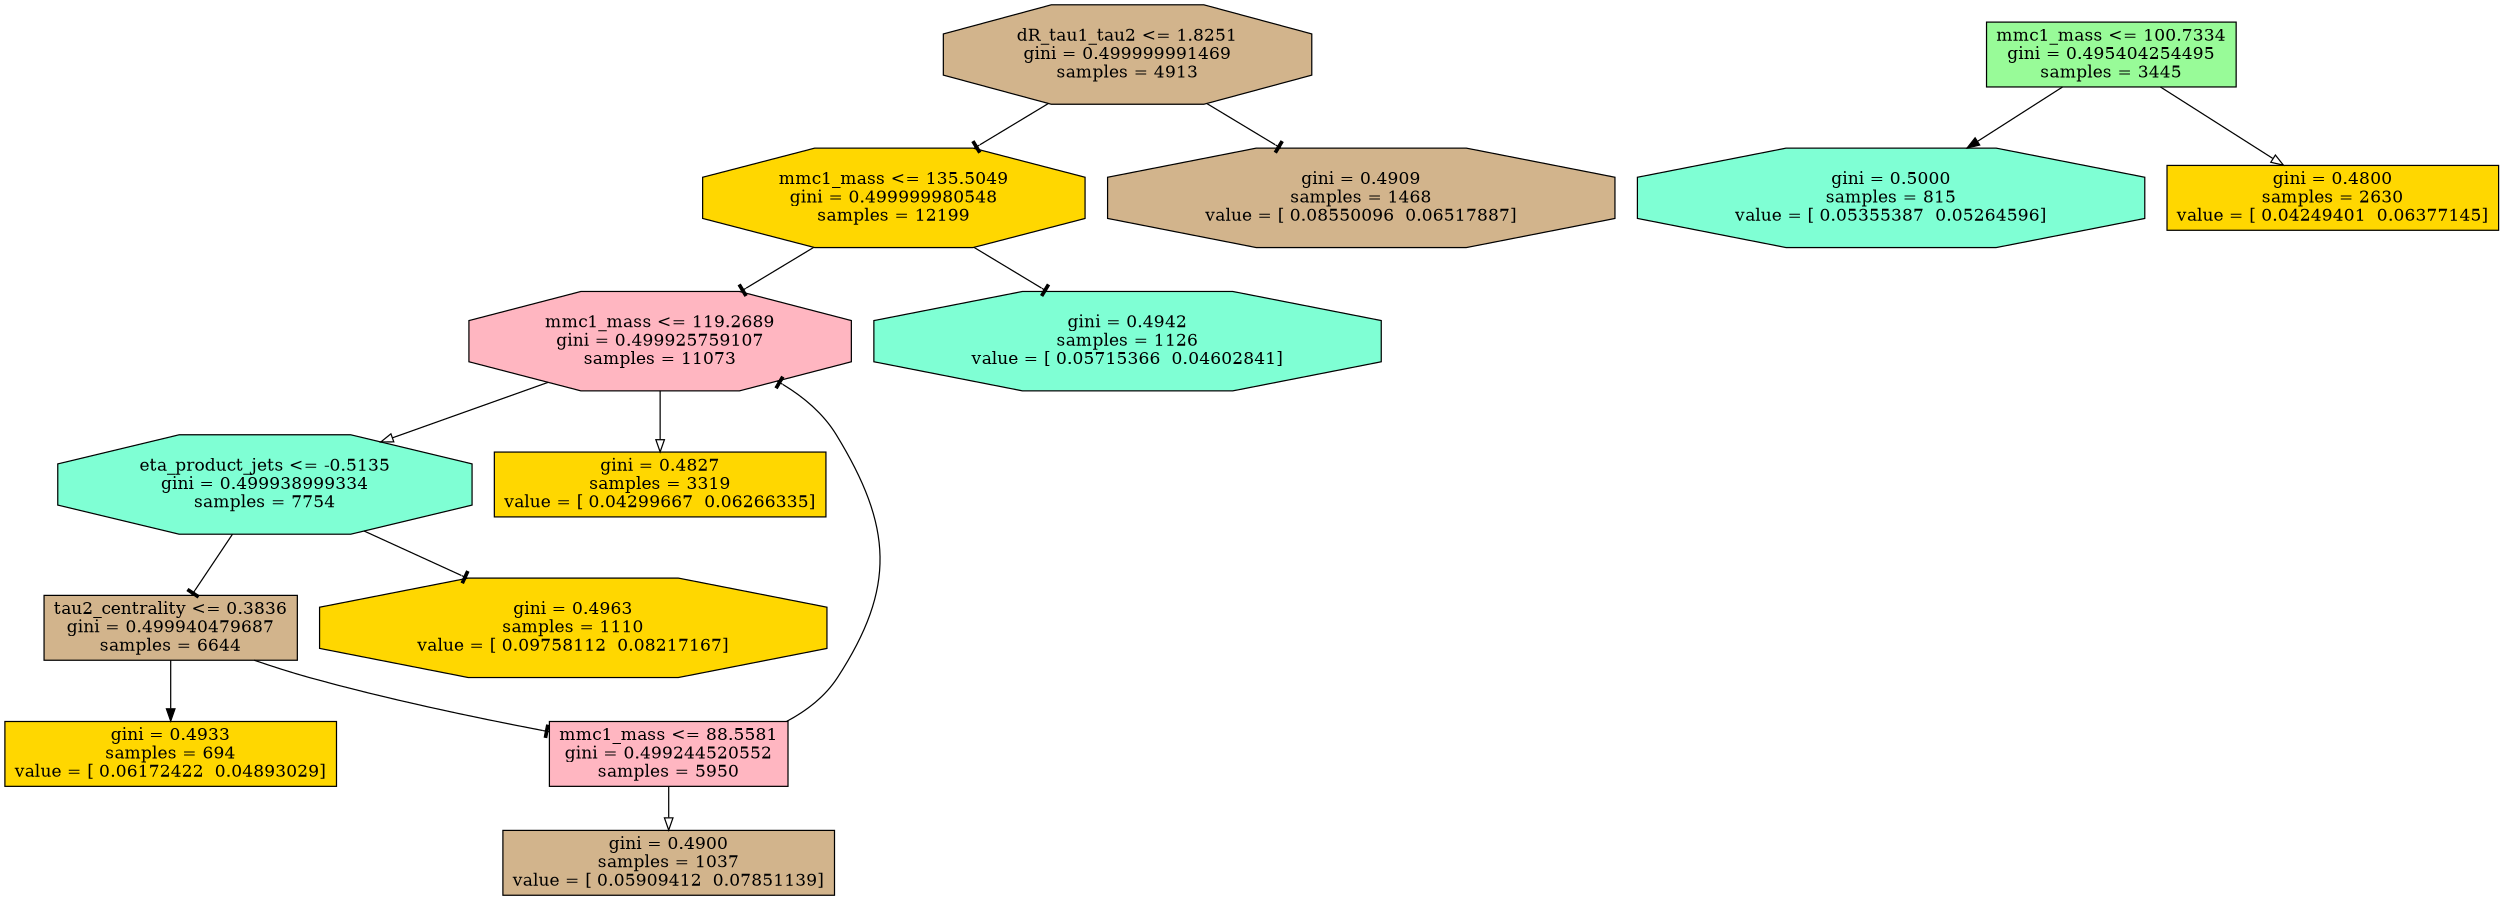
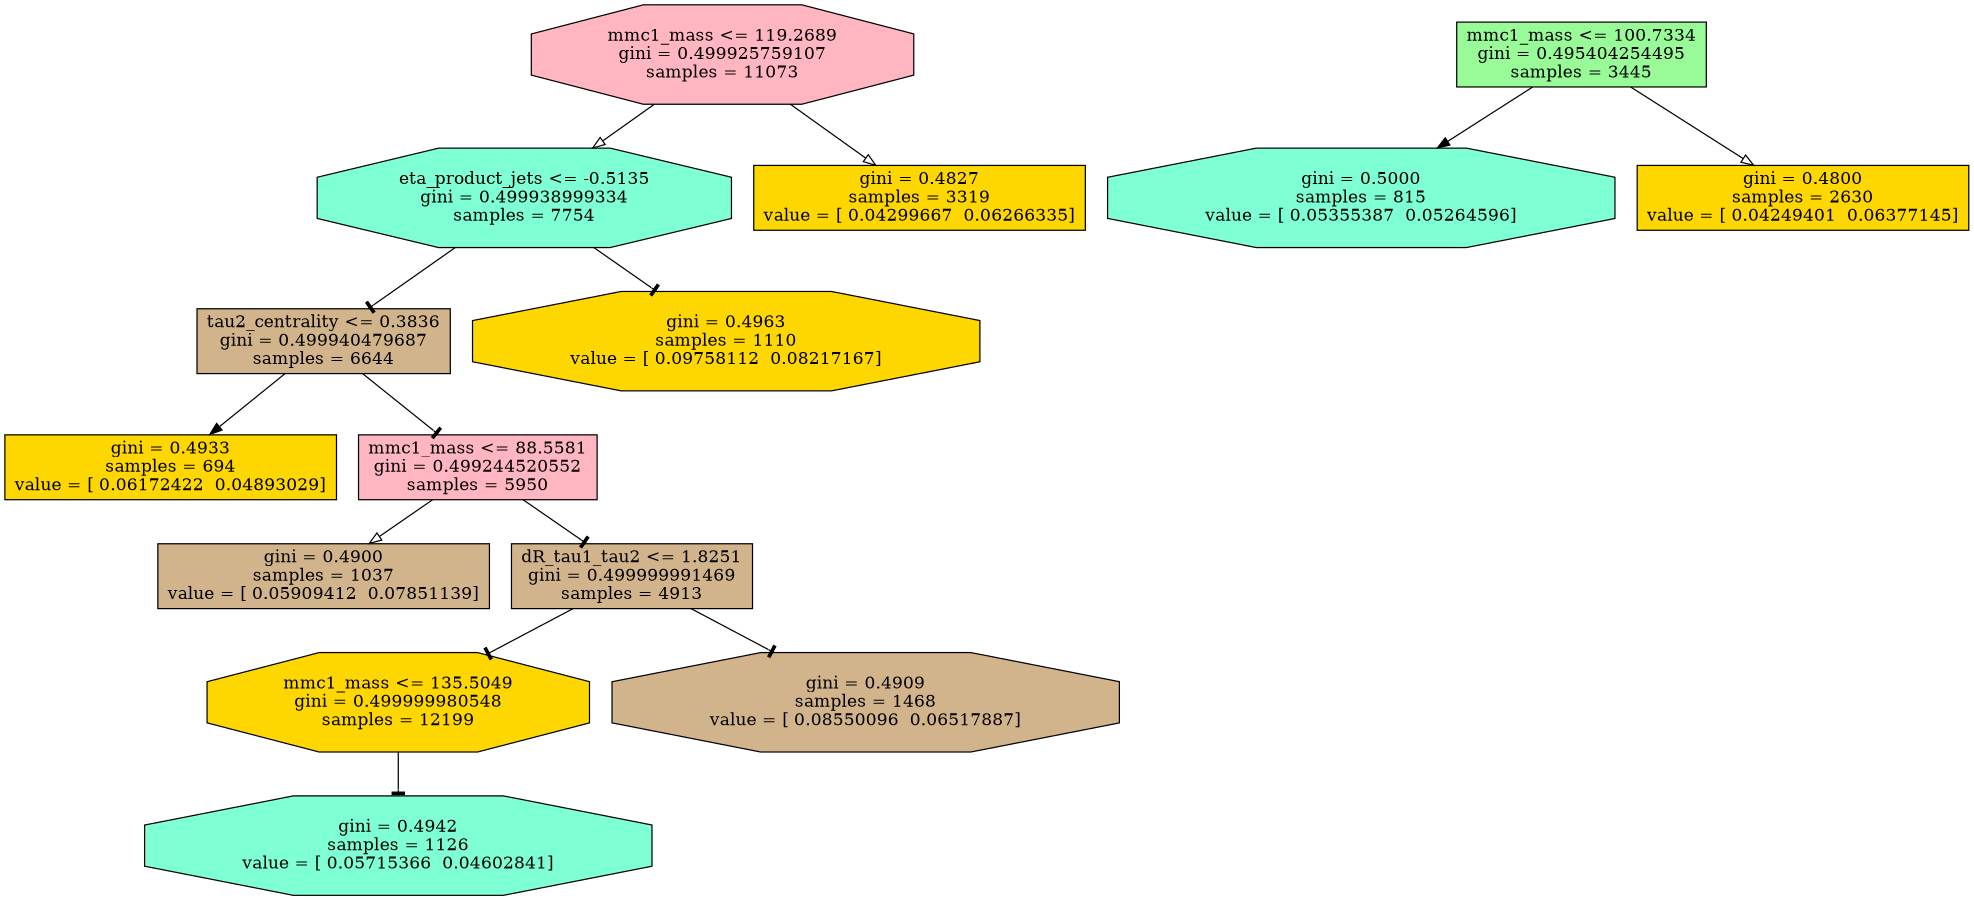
(1128, 55) -> (632, 576)
(780, 268) -> none
(880, 553) -> (552, 520)
